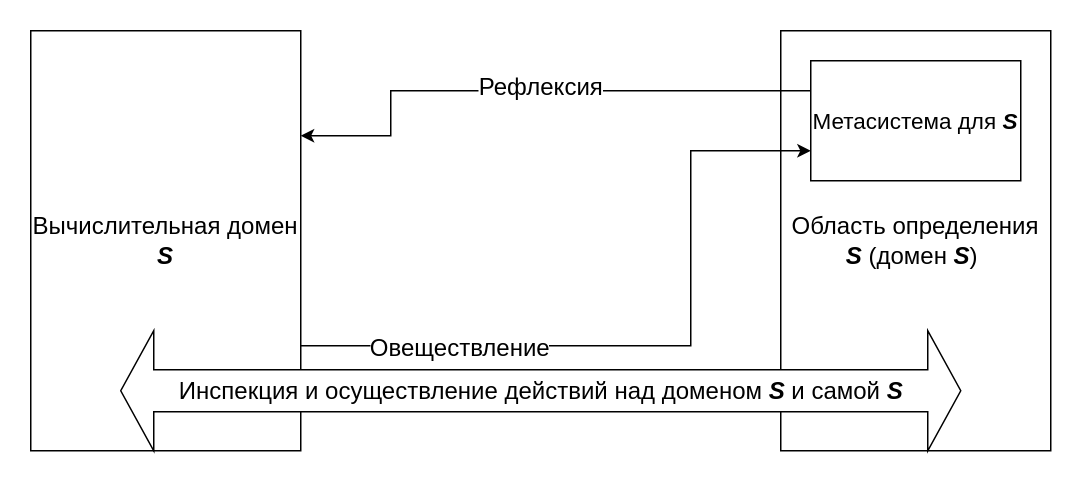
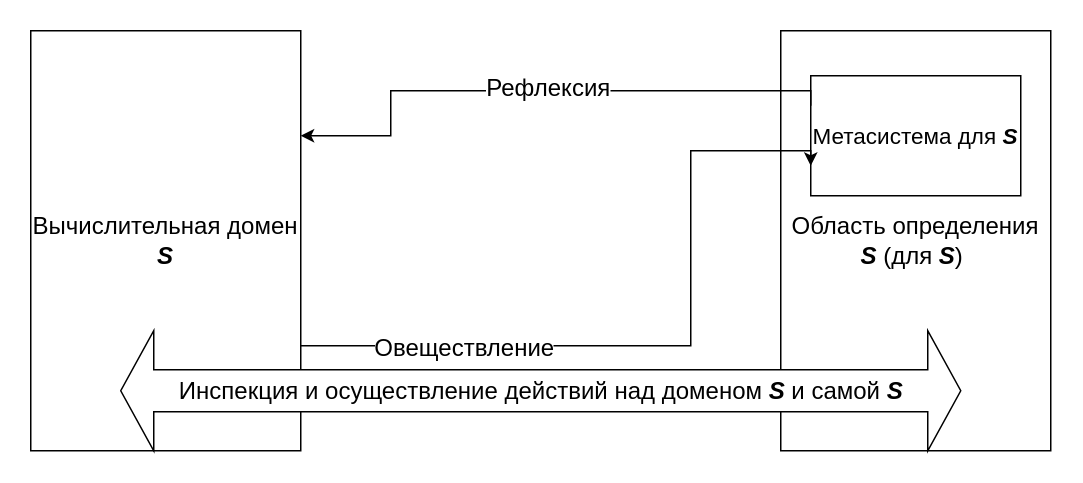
(916, 121) -> (916, 136)
(916, 241) -> (916, 241)
